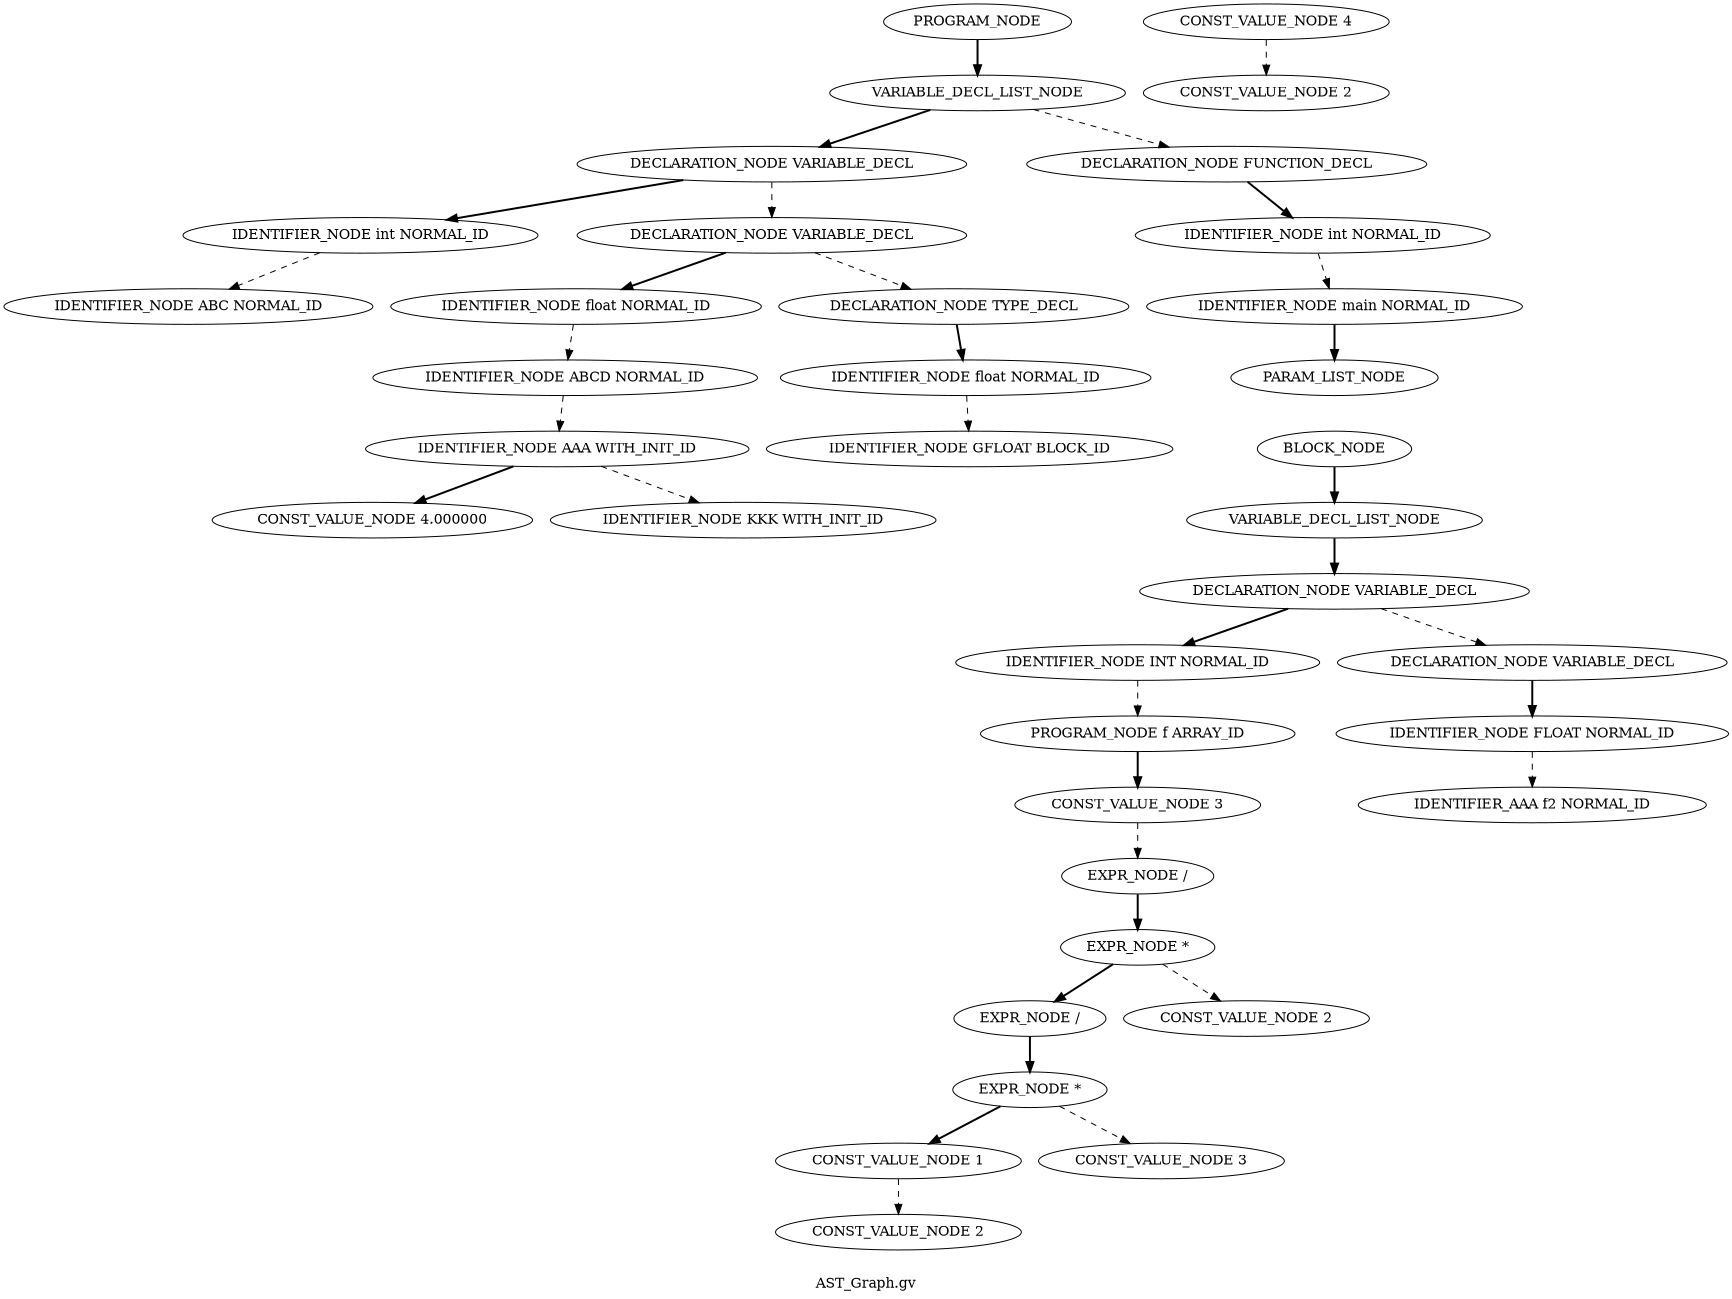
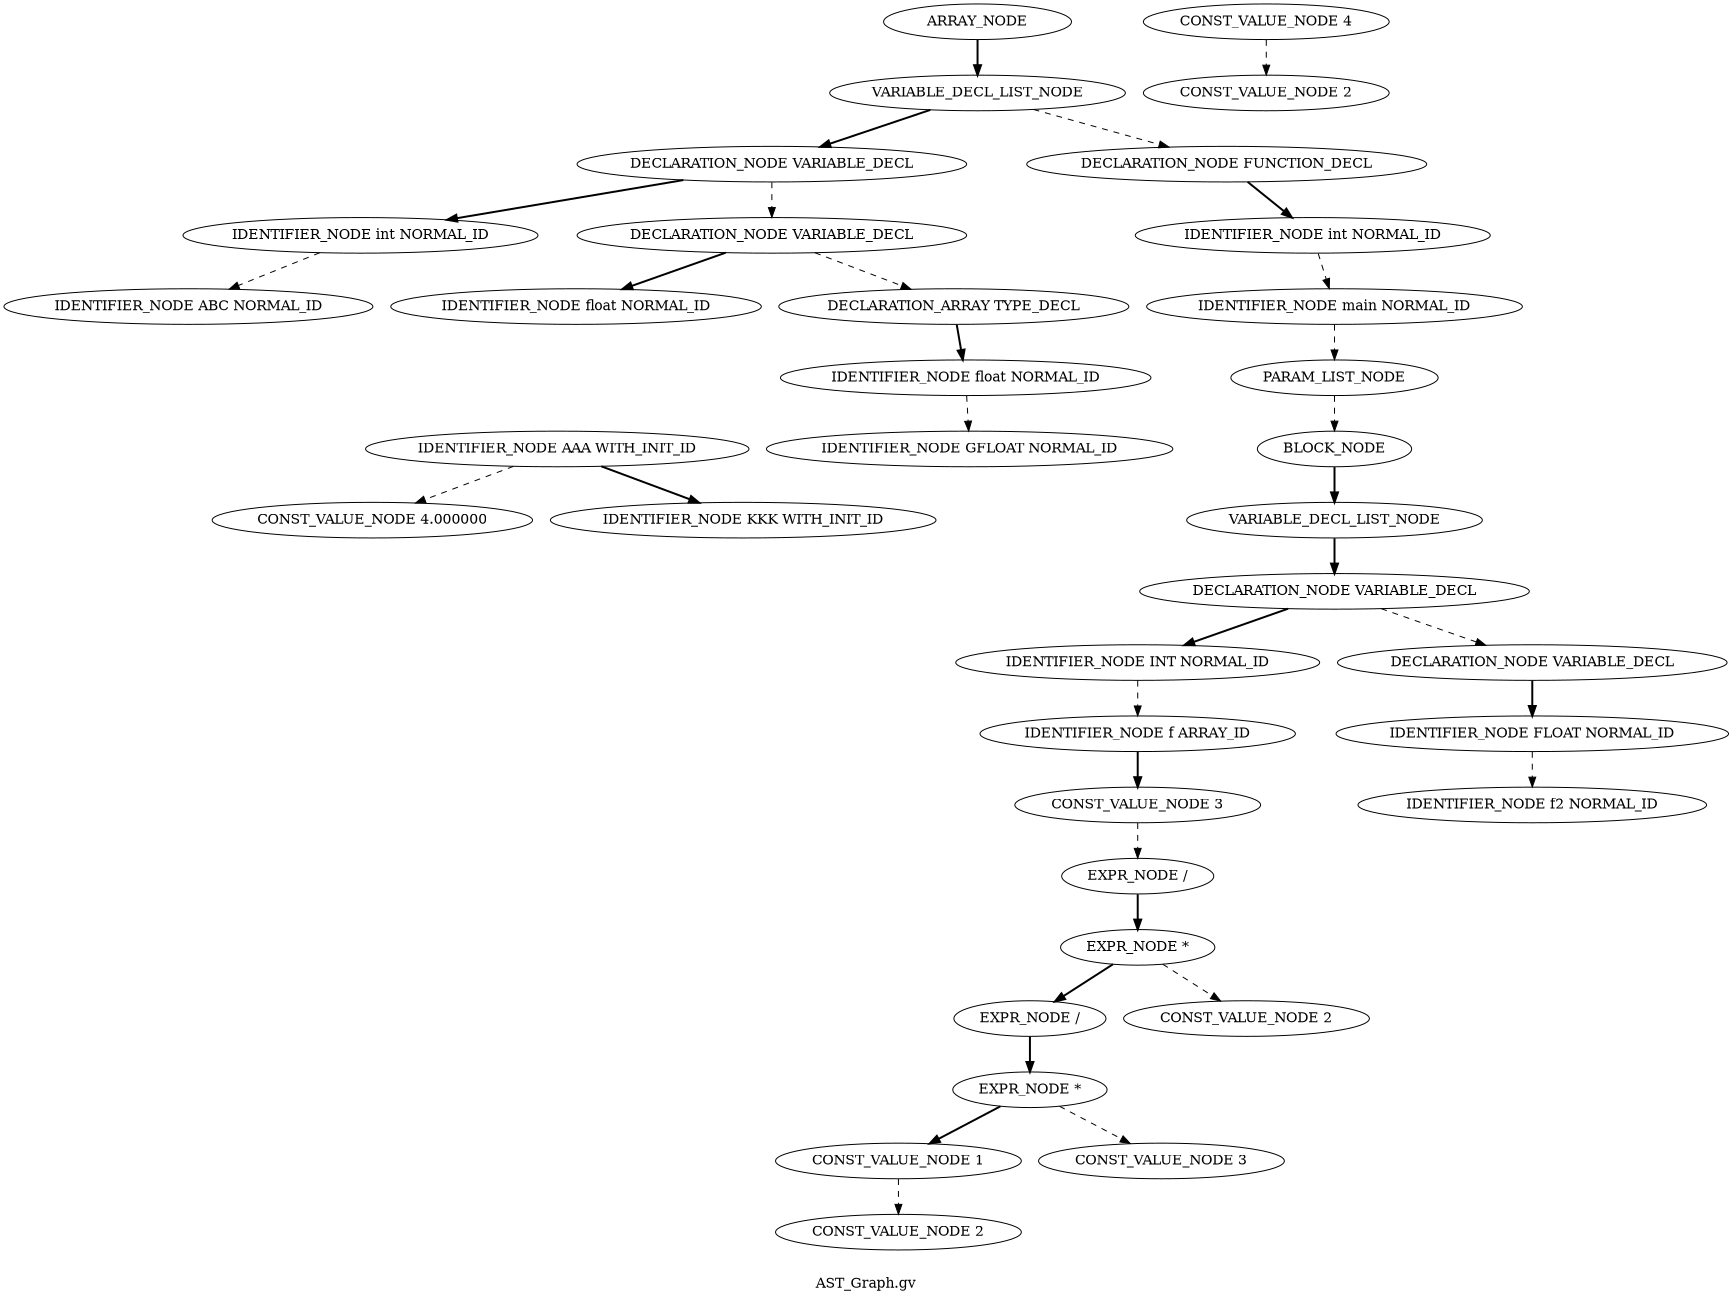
(978, 22) -> (978, 22)
(954, 307) -> (954, 307)
(1335, 337) -> (1335, 337)
(565, 378) -> none
none -> (1335, 409)
(970, 449) -> (970, 449)
(469, 483) -> (469, 483)
(645, 483) -> (645, 483)
(1138, 734) -> (1138, 734)
(1532, 805) -> (1532, 805)
